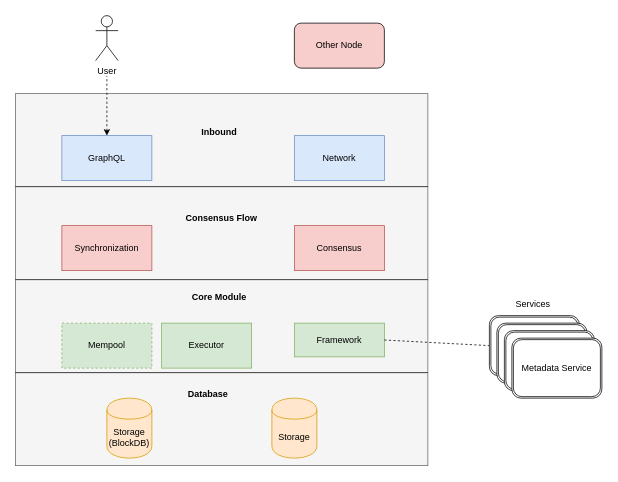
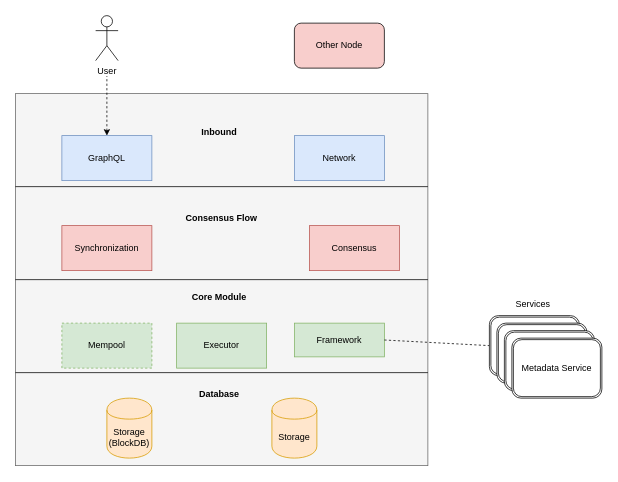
(339, 248) -> (354, 248)
(207, 345) -> (222, 345)
(208, 394) -> (219, 394)
